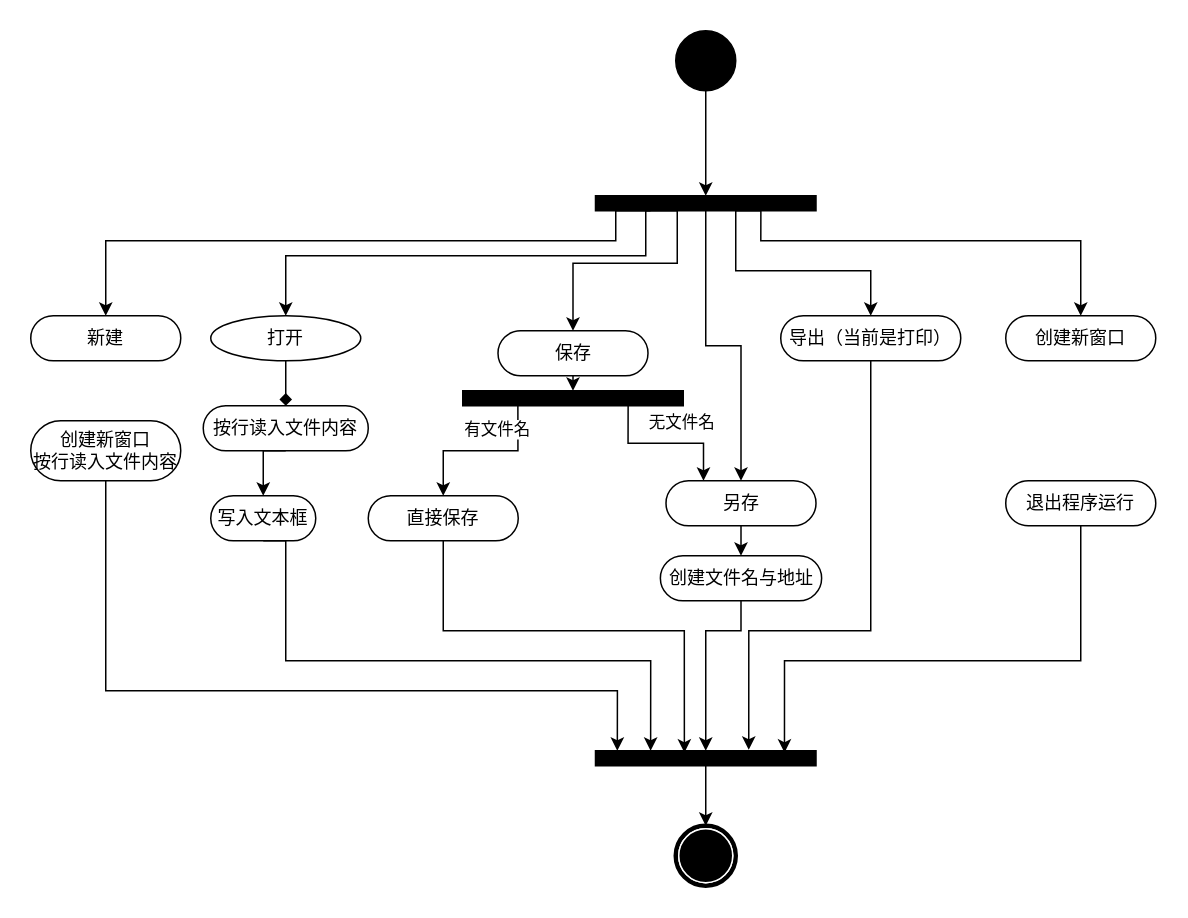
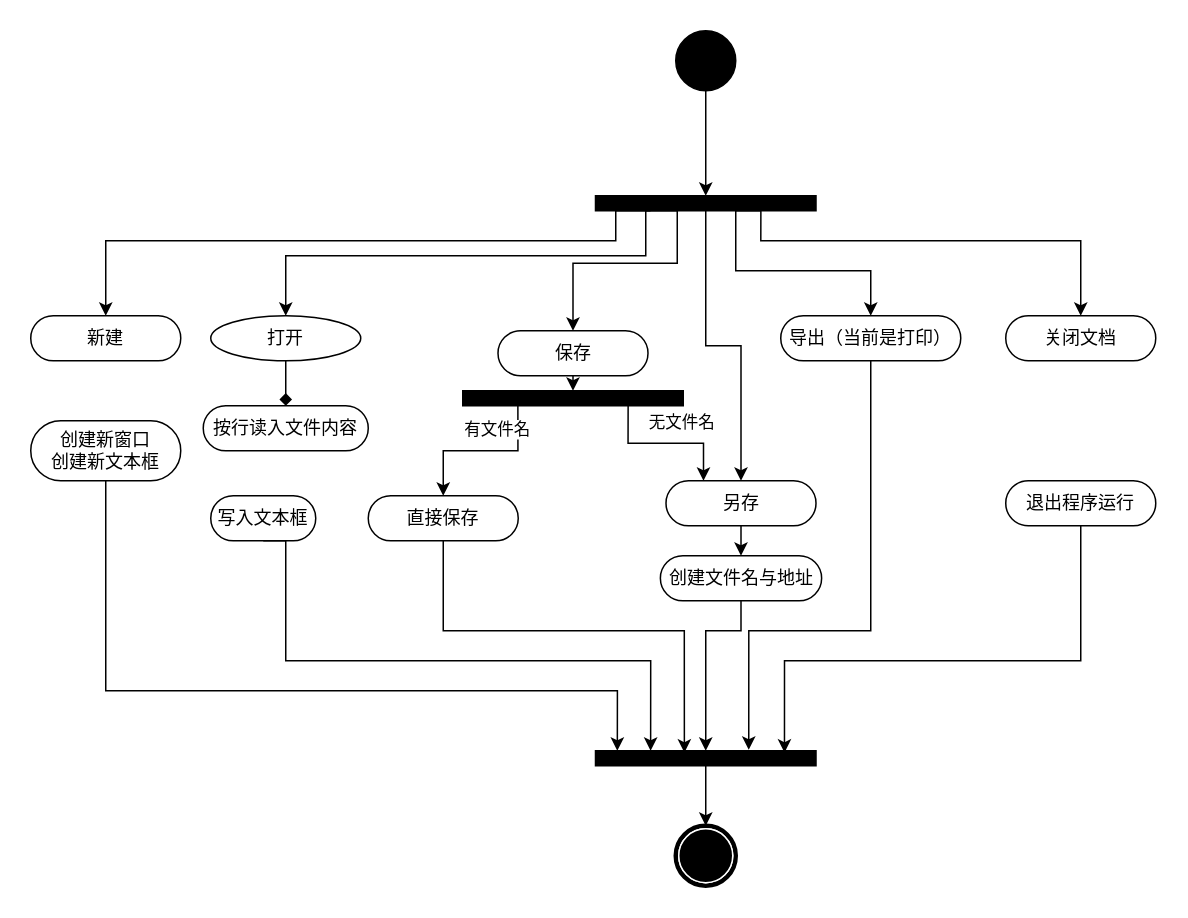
(1081, 338) -> (1081, 338)
(106, 451) -> (106, 451)
(263, 467) -> none
